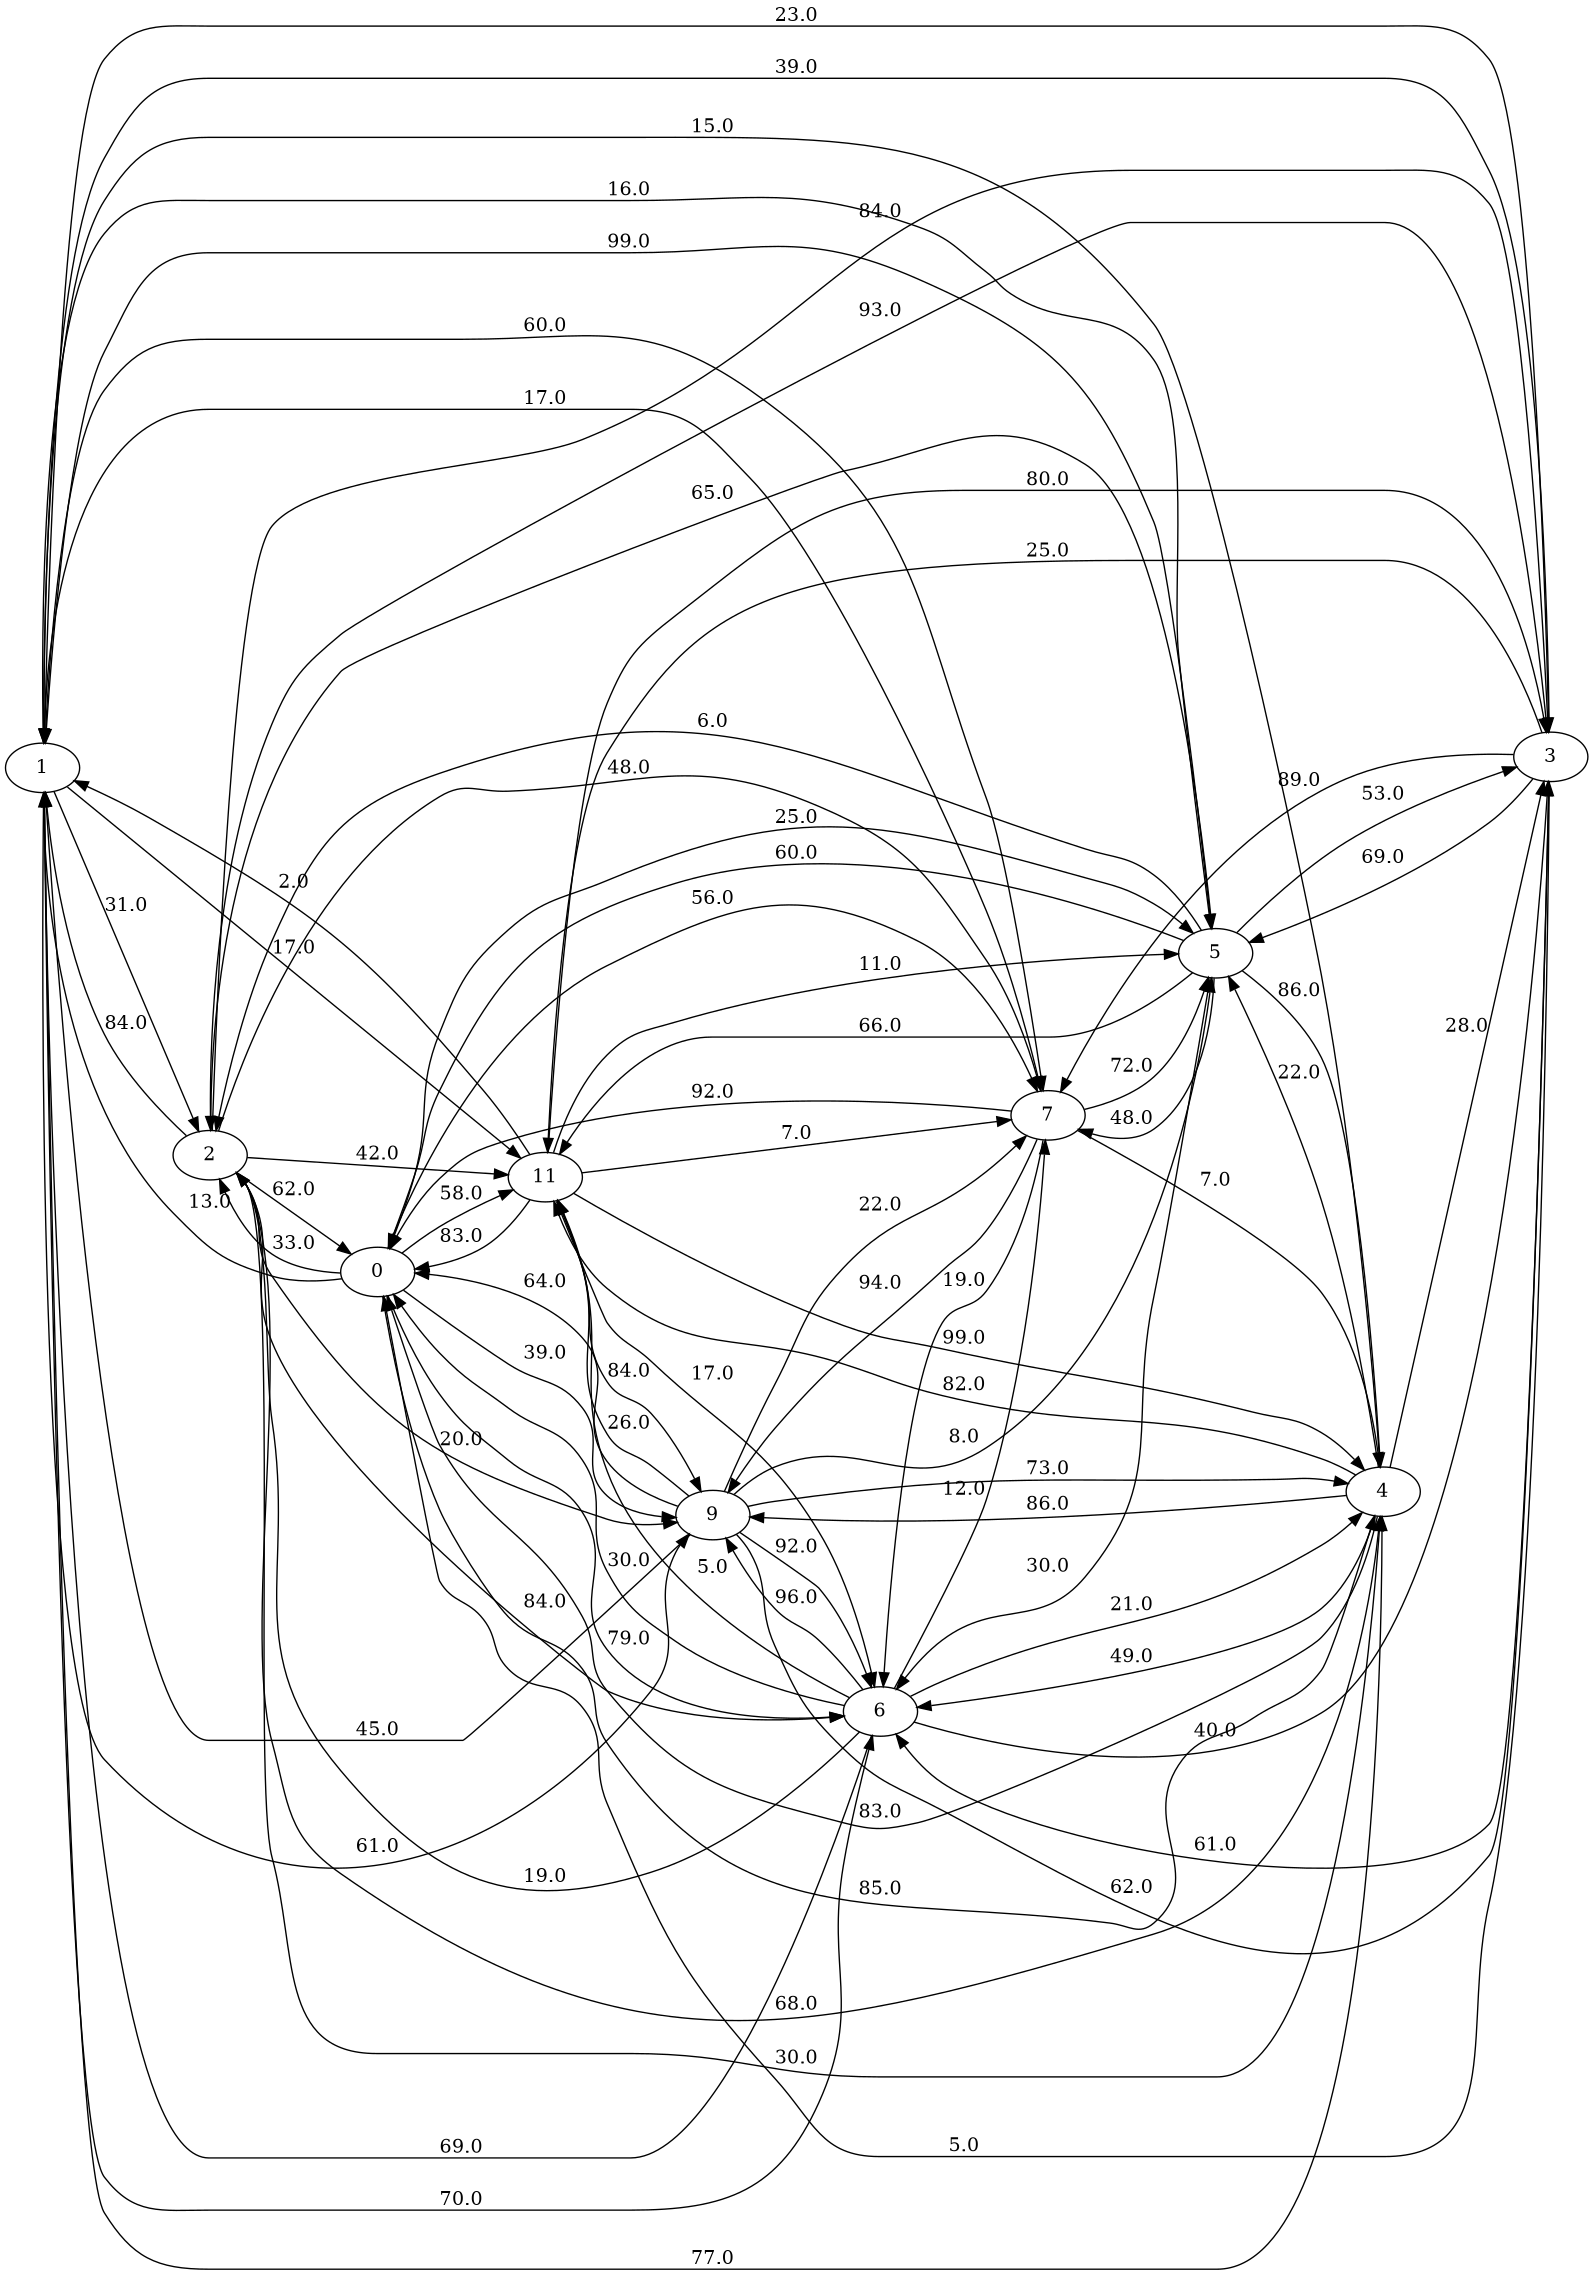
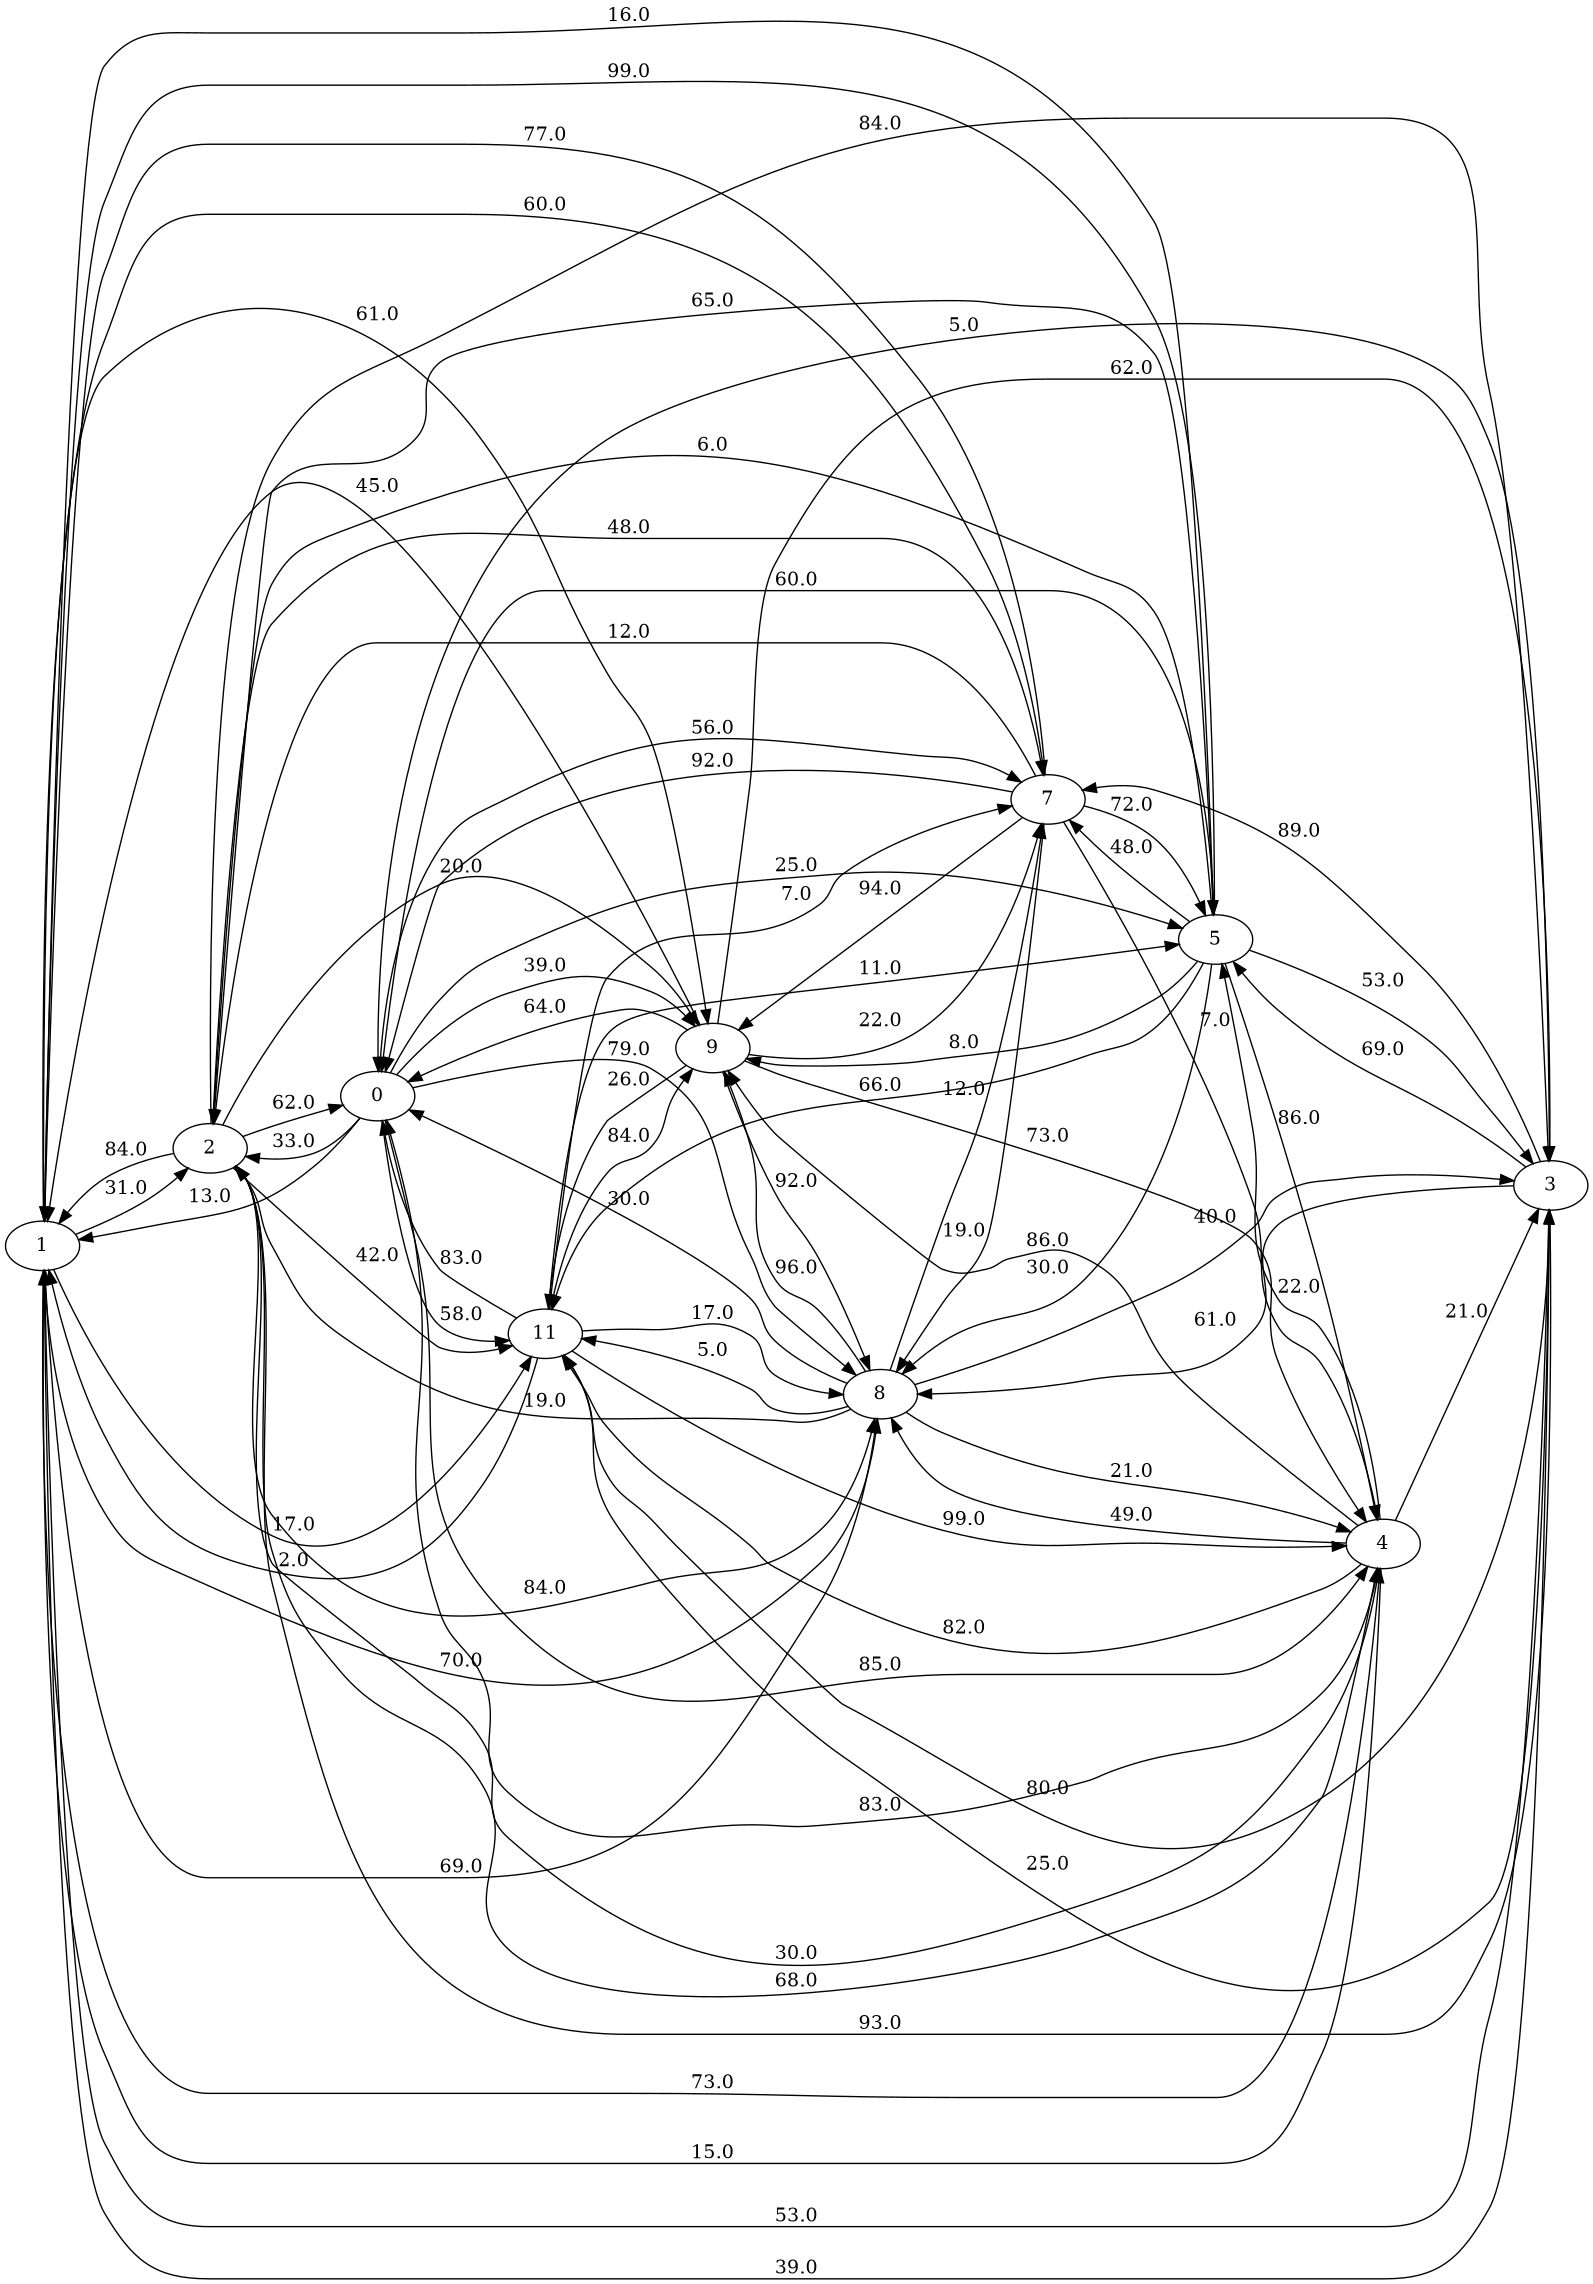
(797, 16) -> (797, 2216)
(545, 399) -> (545, 135)
none -> (510, 643)
(1467, 1027) -> (1467, 1312)
(1077, 1359) -> (979, 1054)
(880, 1712) -> (880, 1394)
(713, 2259) -> (713, 2083)
